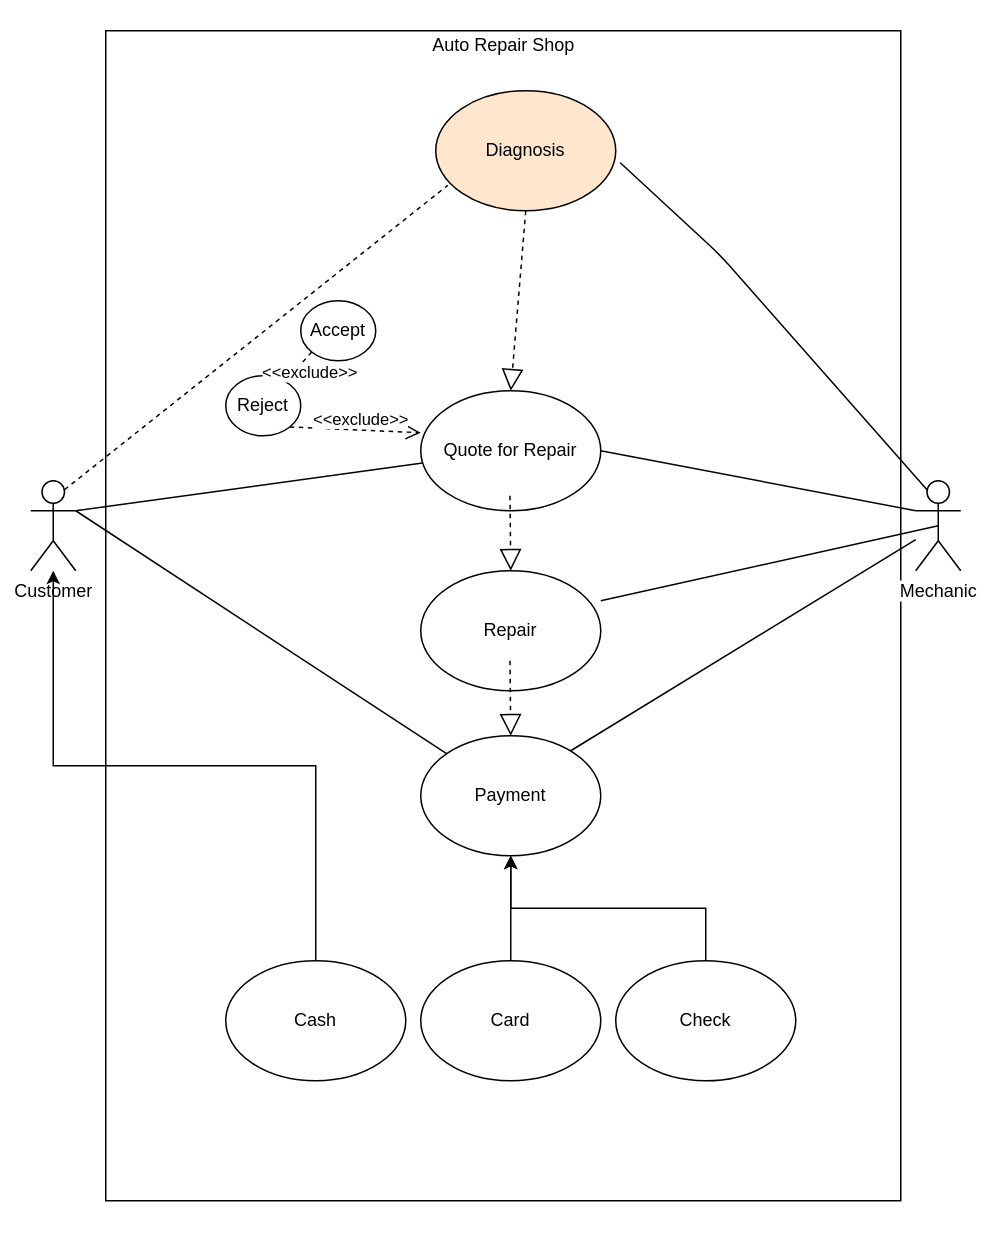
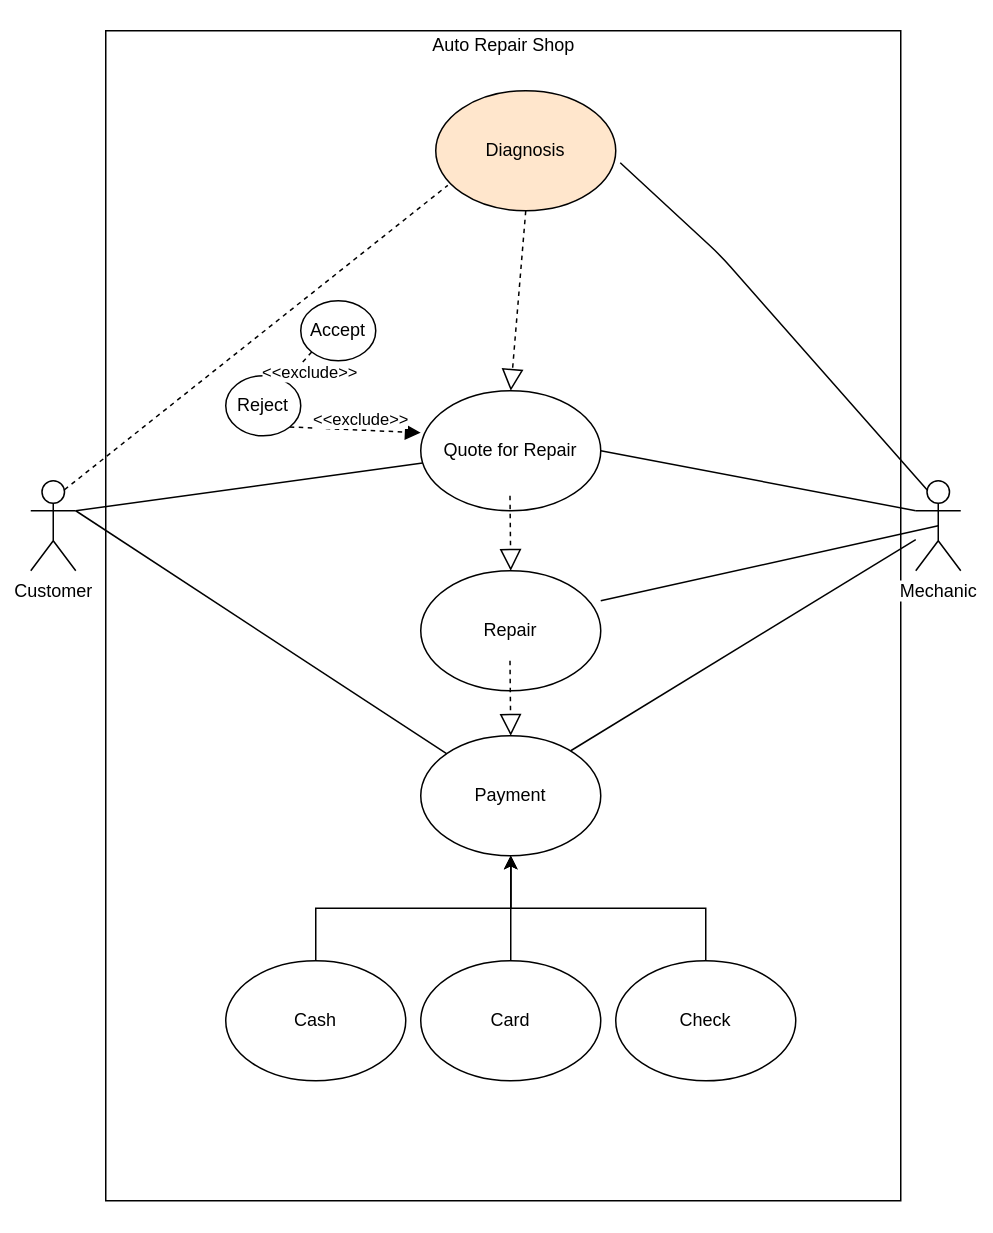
(410, 432) -> (404, 432)
(164, 766) -> (410, 908)
